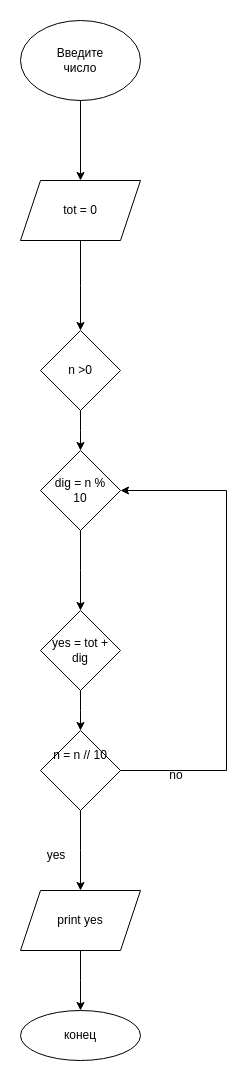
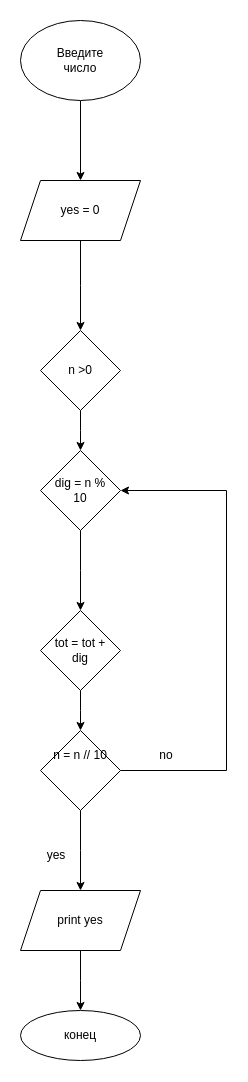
(81, 211) -> (81, 211)
(81, 651) -> (81, 651)
(177, 776) -> (167, 756)
